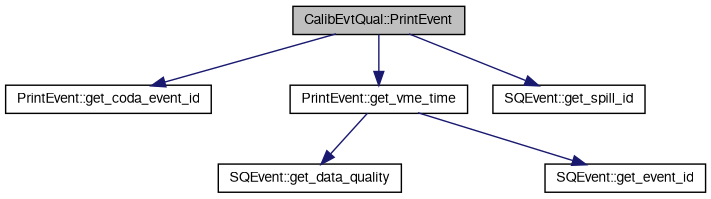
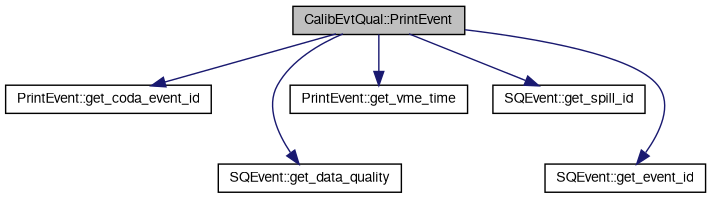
(349, 133) -> (281, 80)
(495, 137) -> (601, 55)
